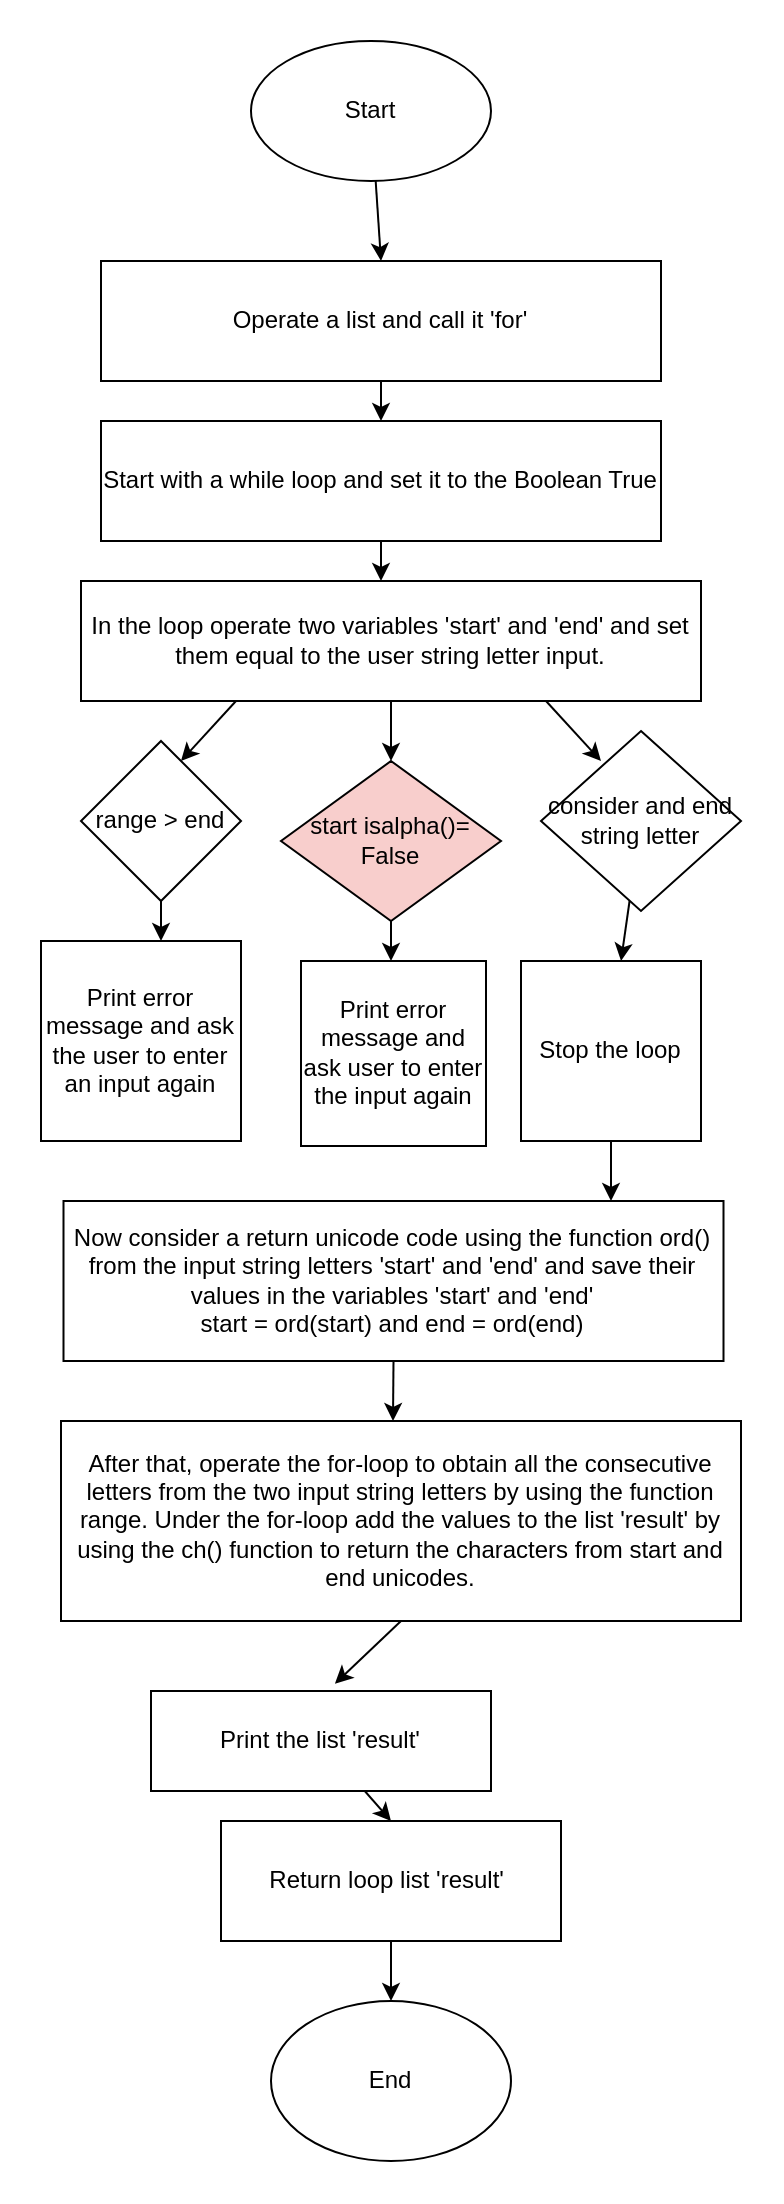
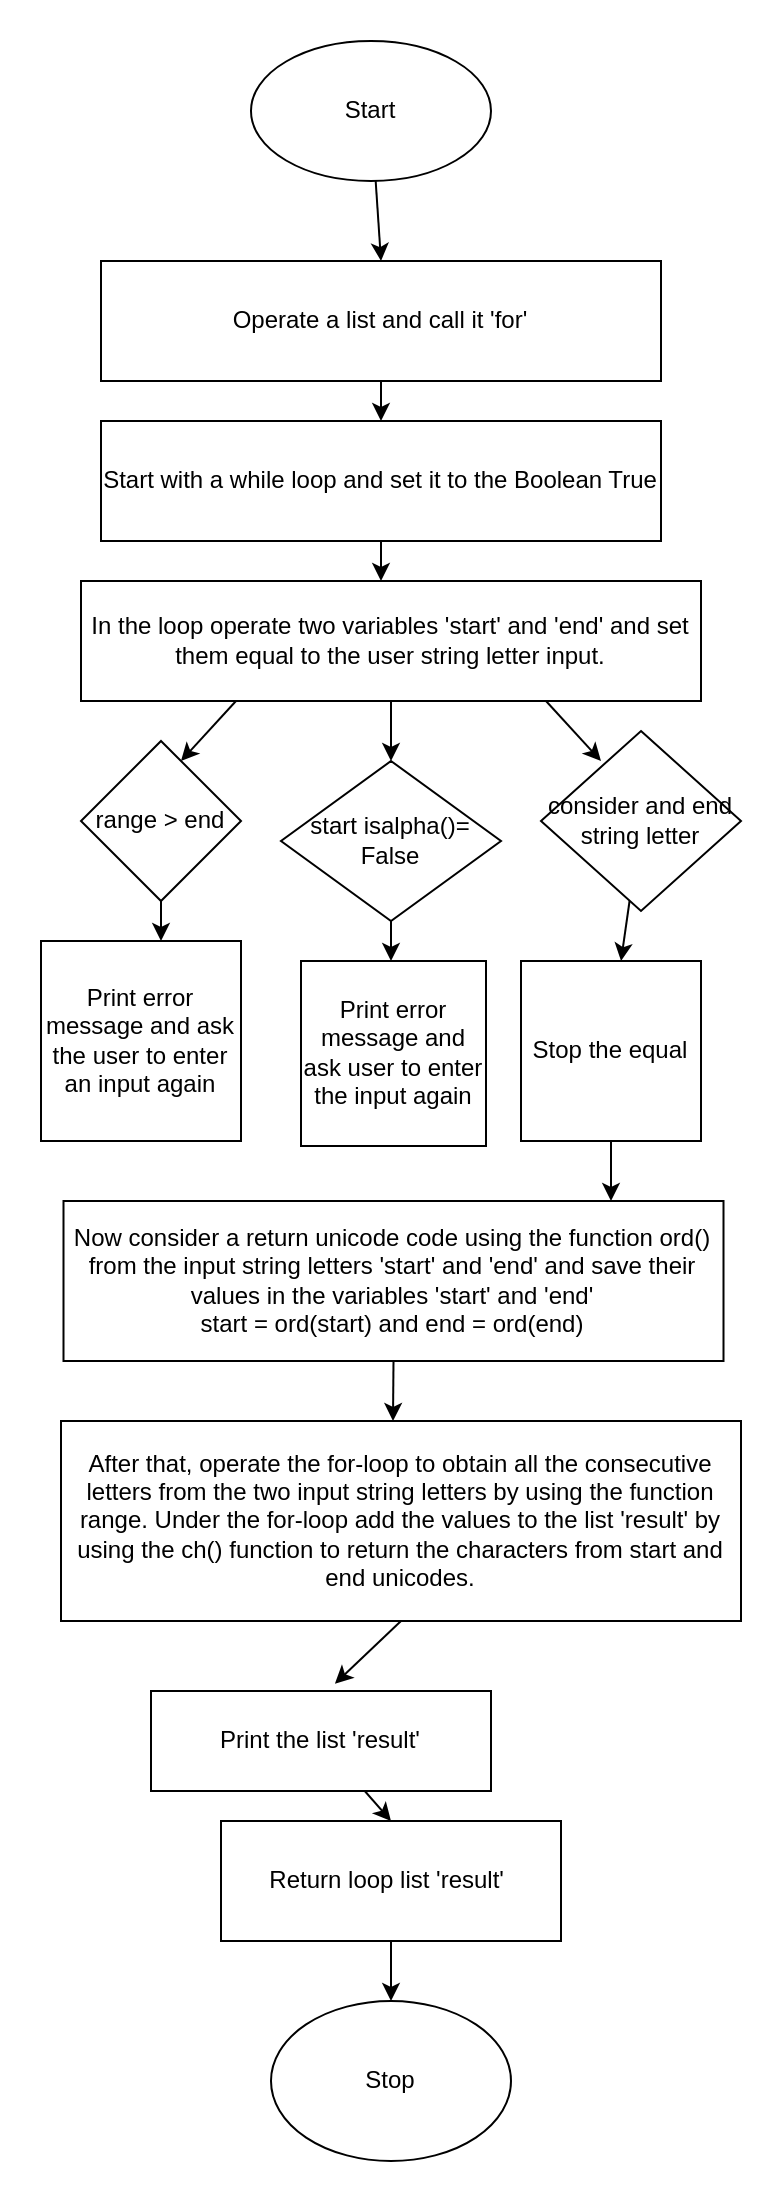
(391, 841) -> (391, 841)
(611, 1051) -> (611, 1051)
(391, 2081) -> (391, 2081)
